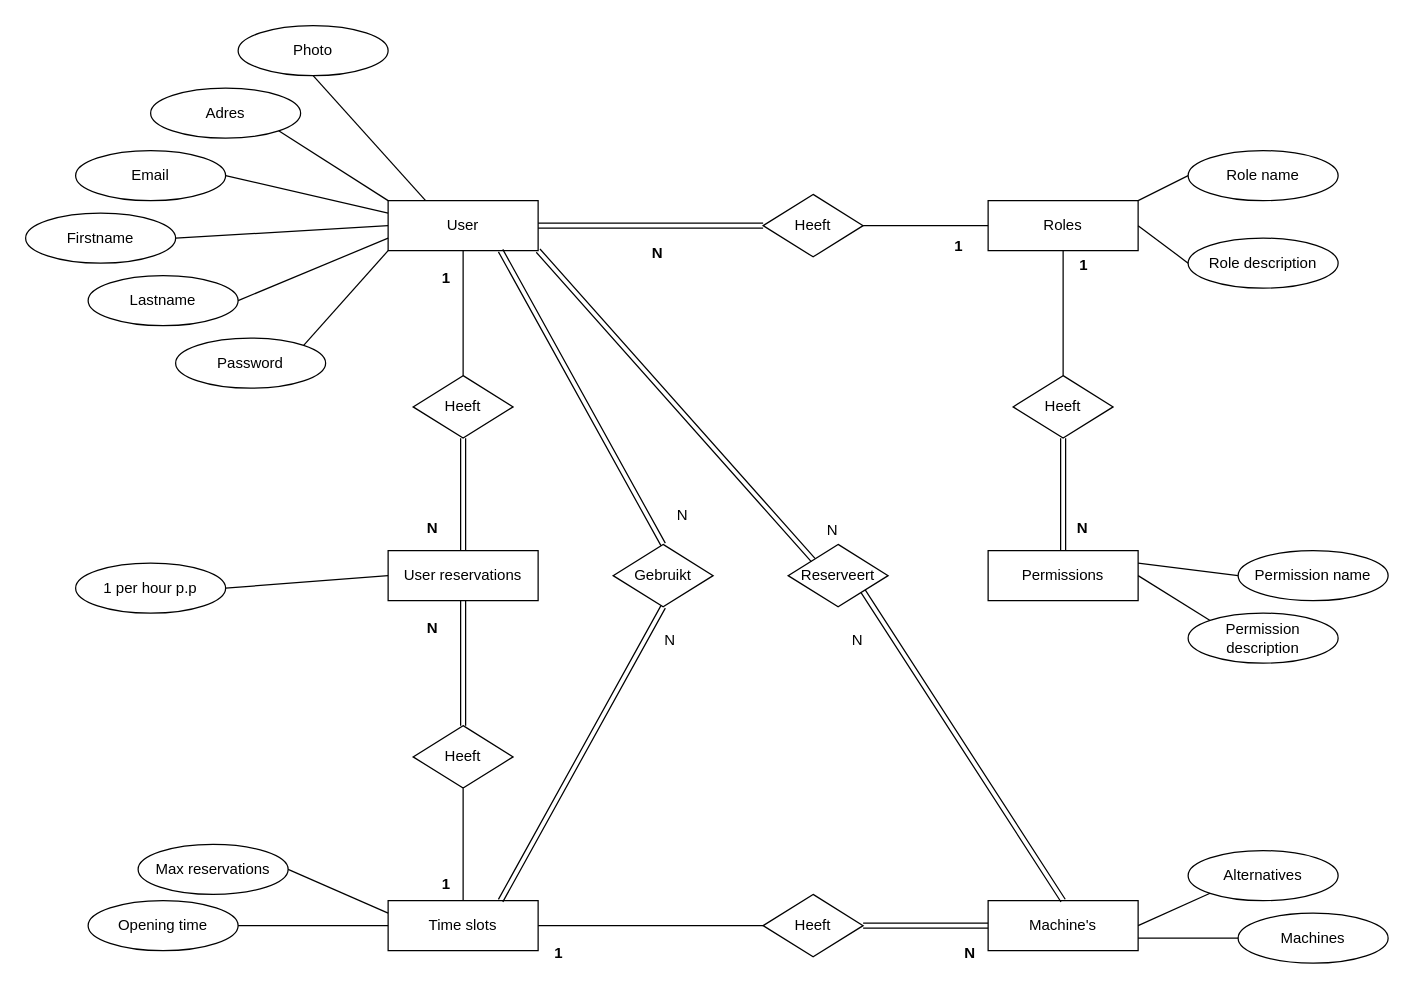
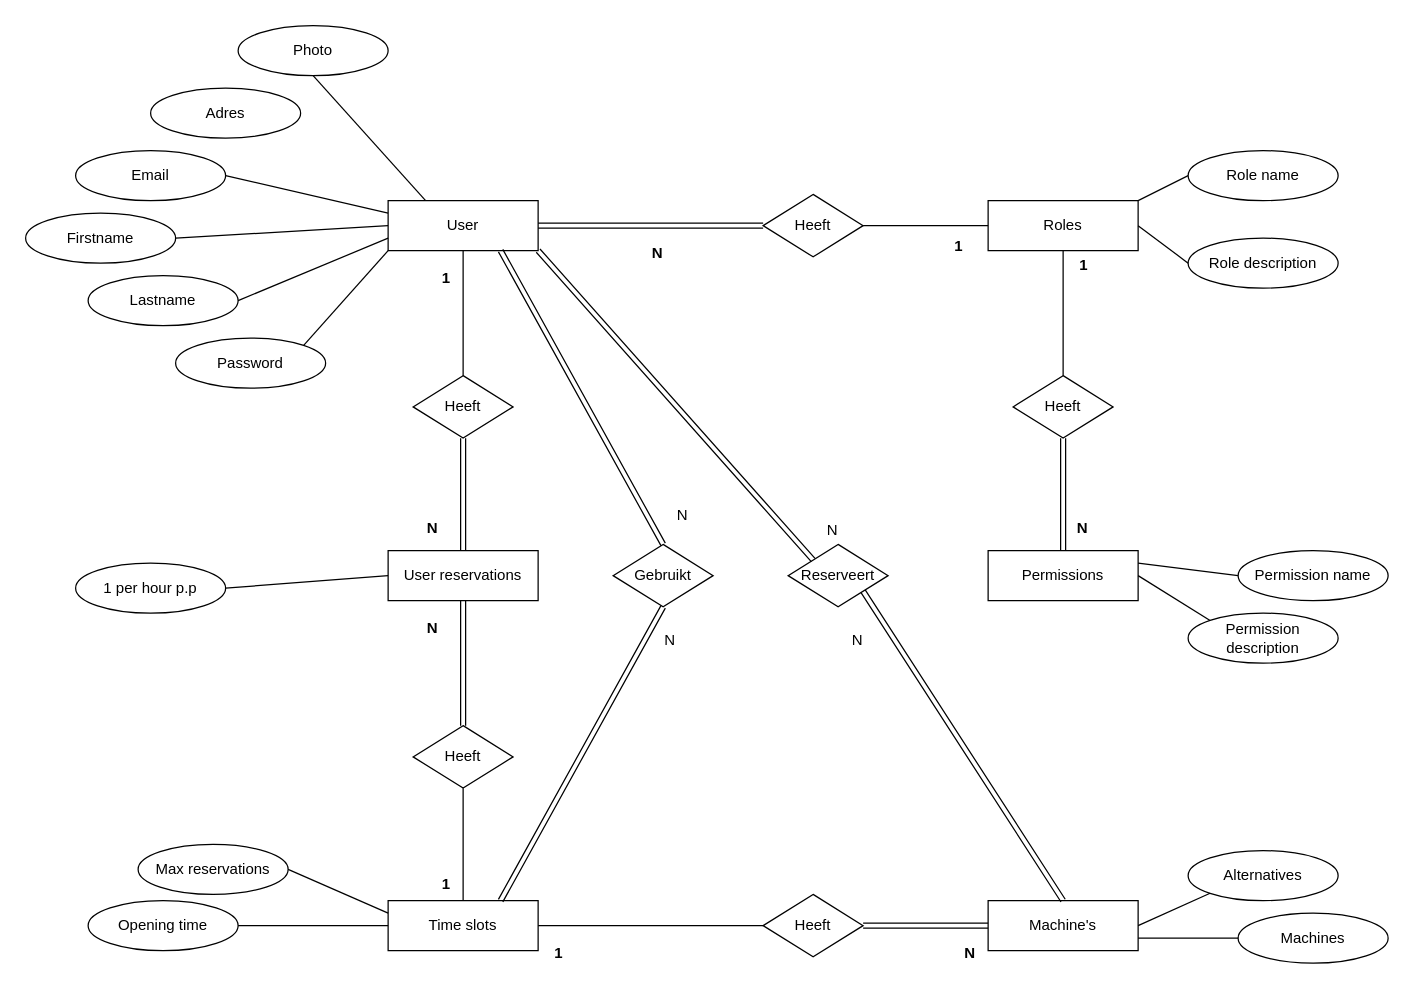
(334, 166) -> none
